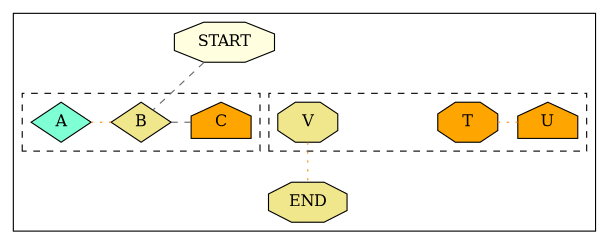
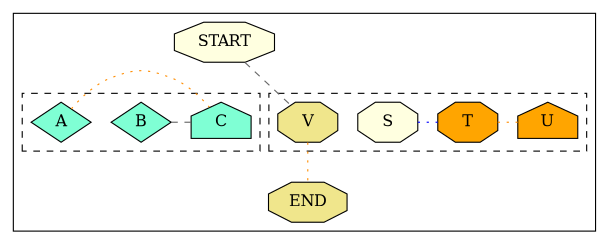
(178, 86) -> (268, 84)
(101, 122) -> (140, 71)
(141, 122) -> (141, 122)
(221, 122) -> (221, 122)
none -> (388, 122)
